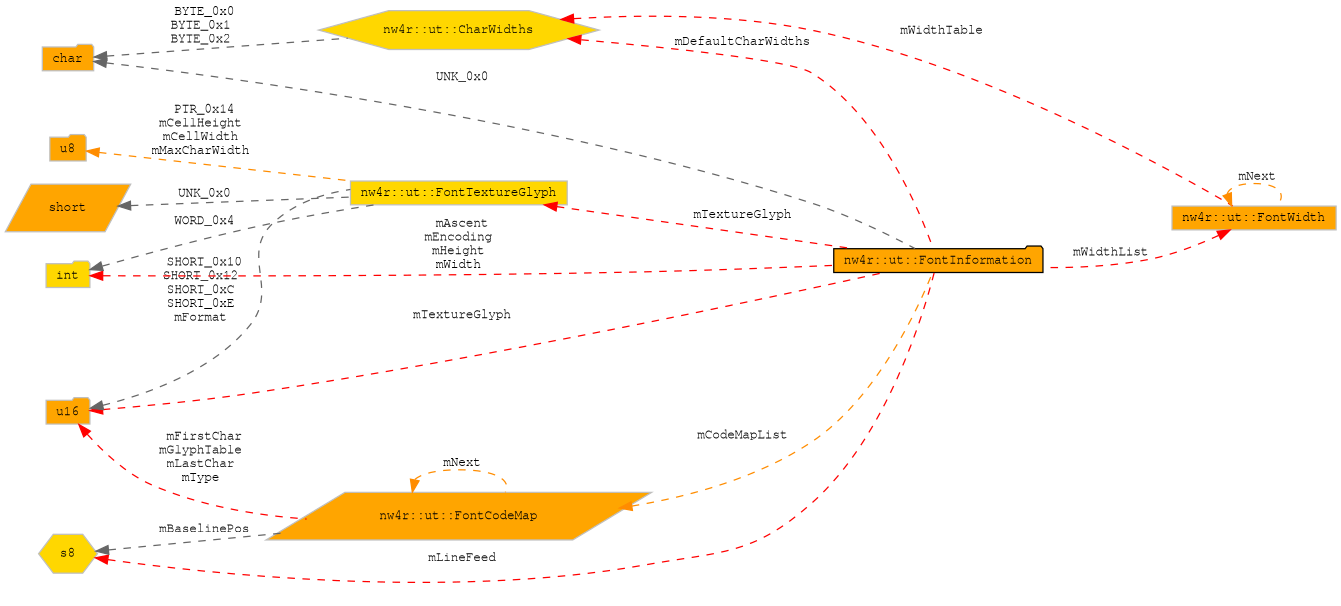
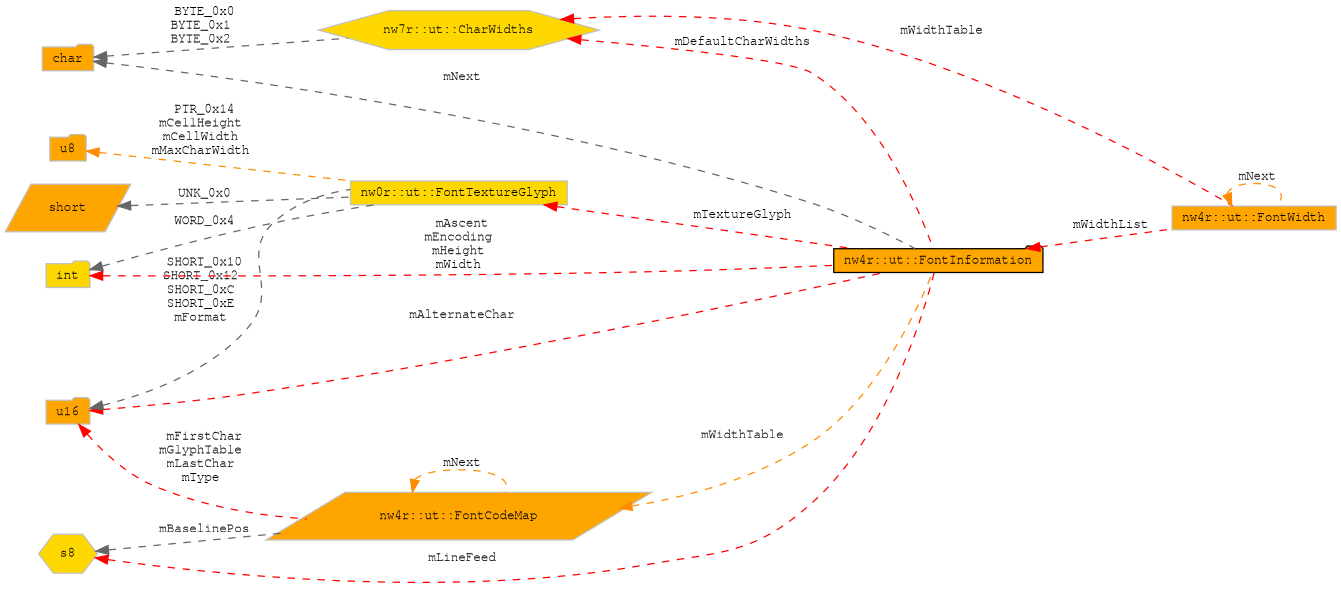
(459, 30) -> (459, 30)
(459, 77) -> (459, 77)
(459, 193) -> (459, 193)
(1133, 262) -> (1106, 238)
(459, 315) -> (459, 315)
(739, 435) -> (739, 435)
